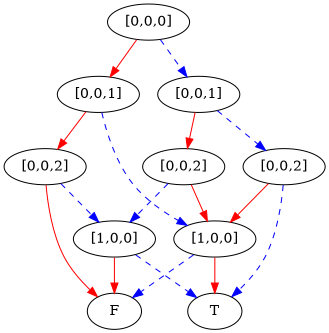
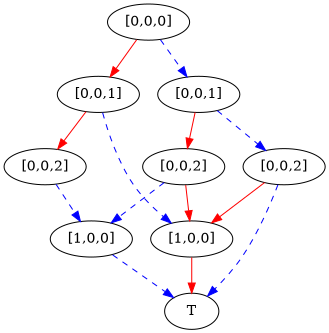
(114, 311) -> none
